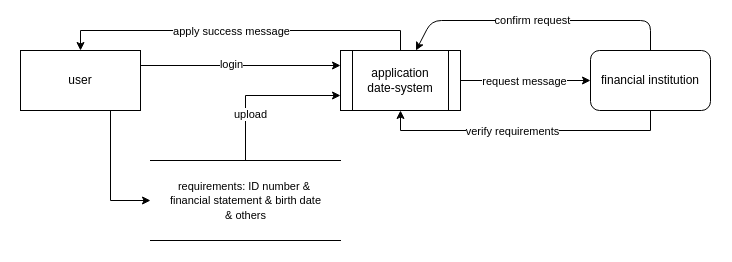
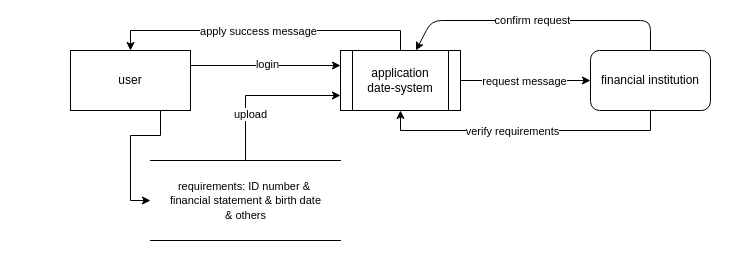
(81, 81) -> (131, 81)
